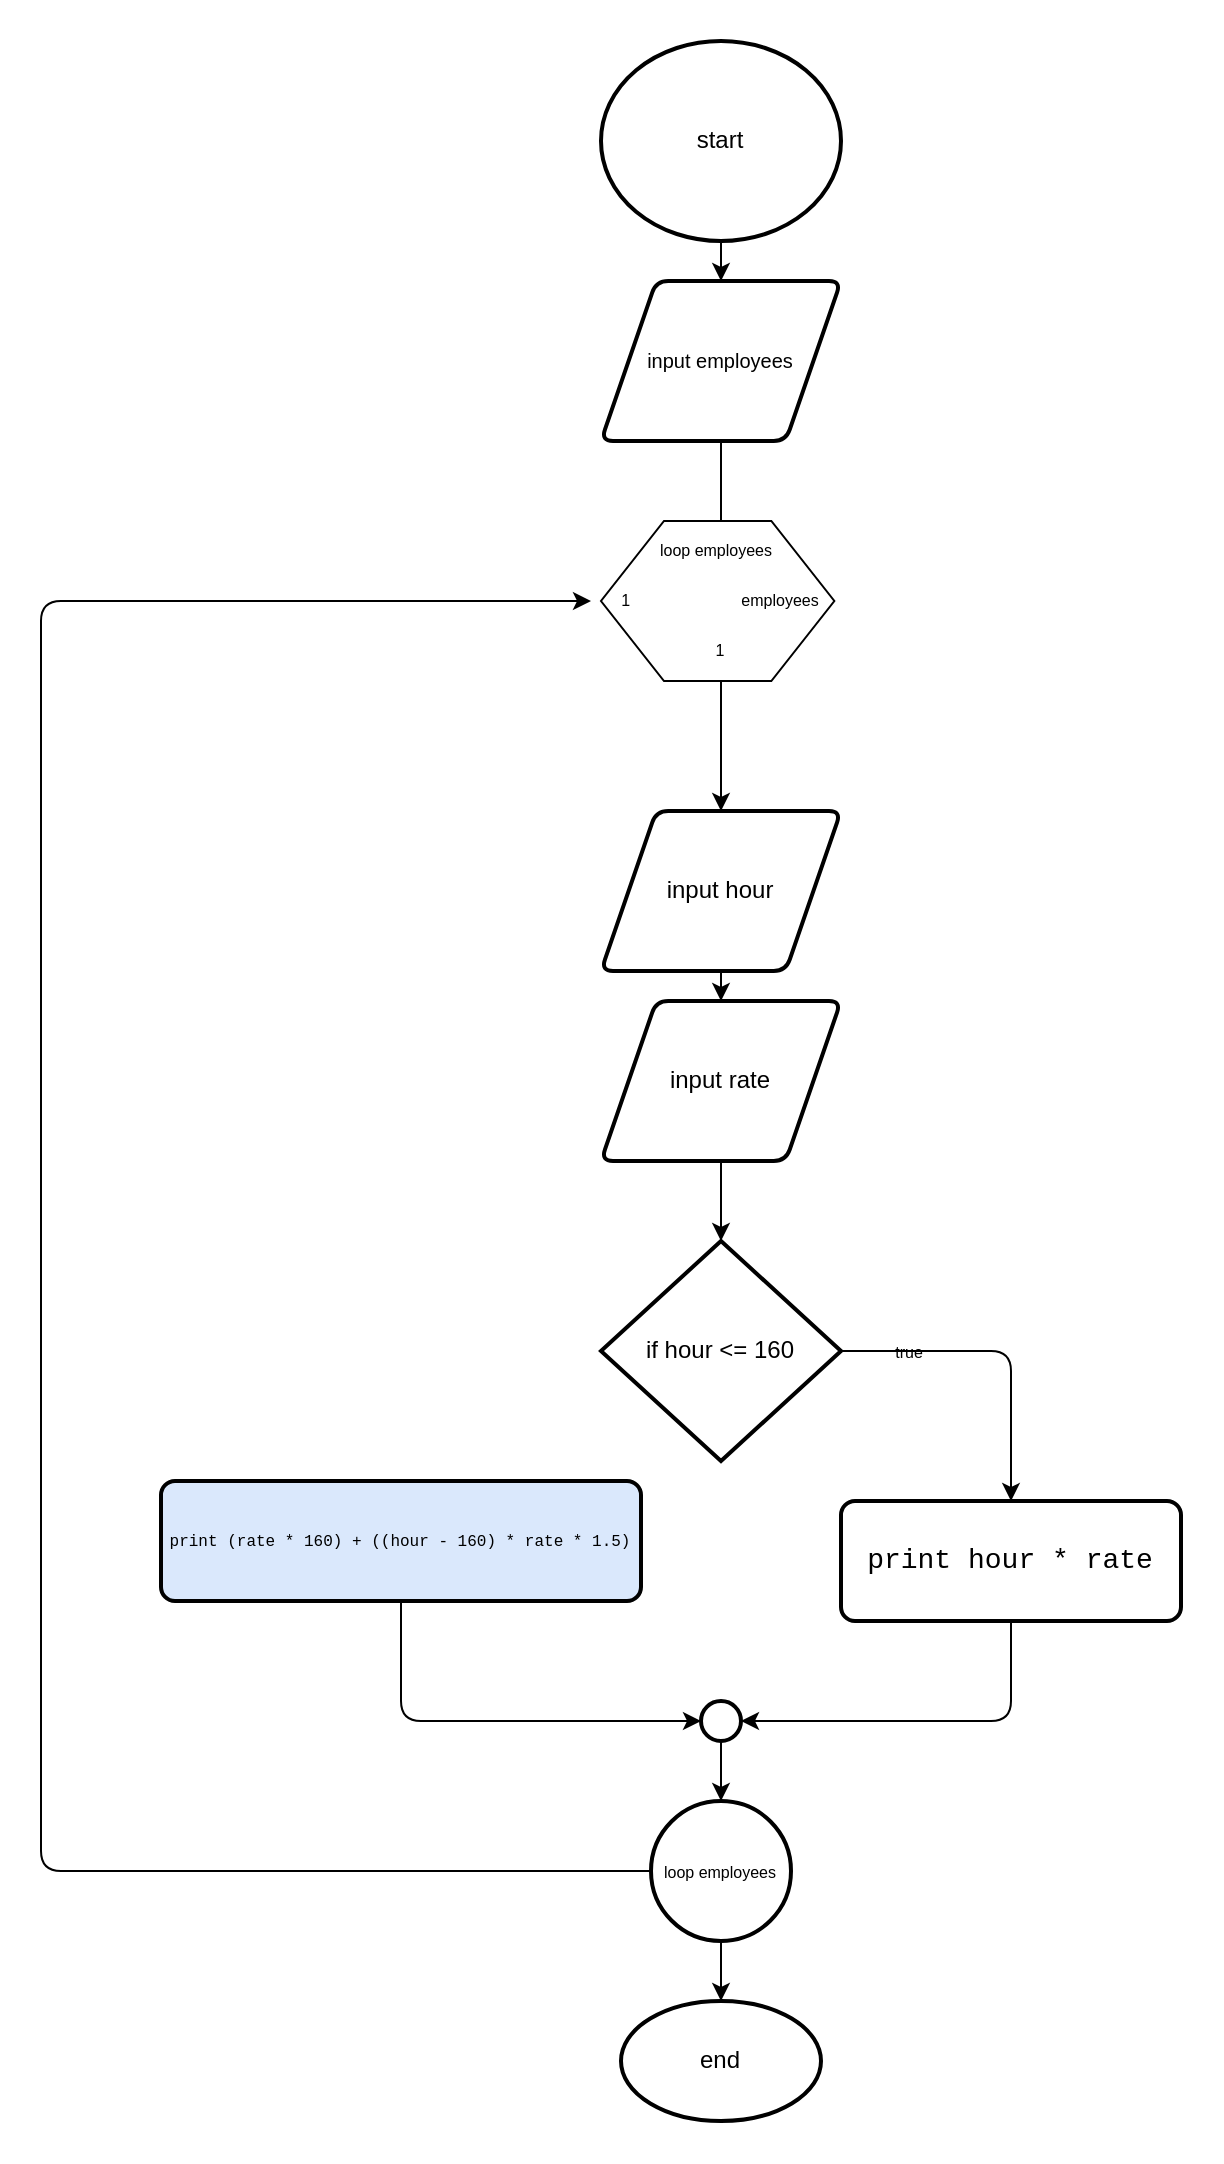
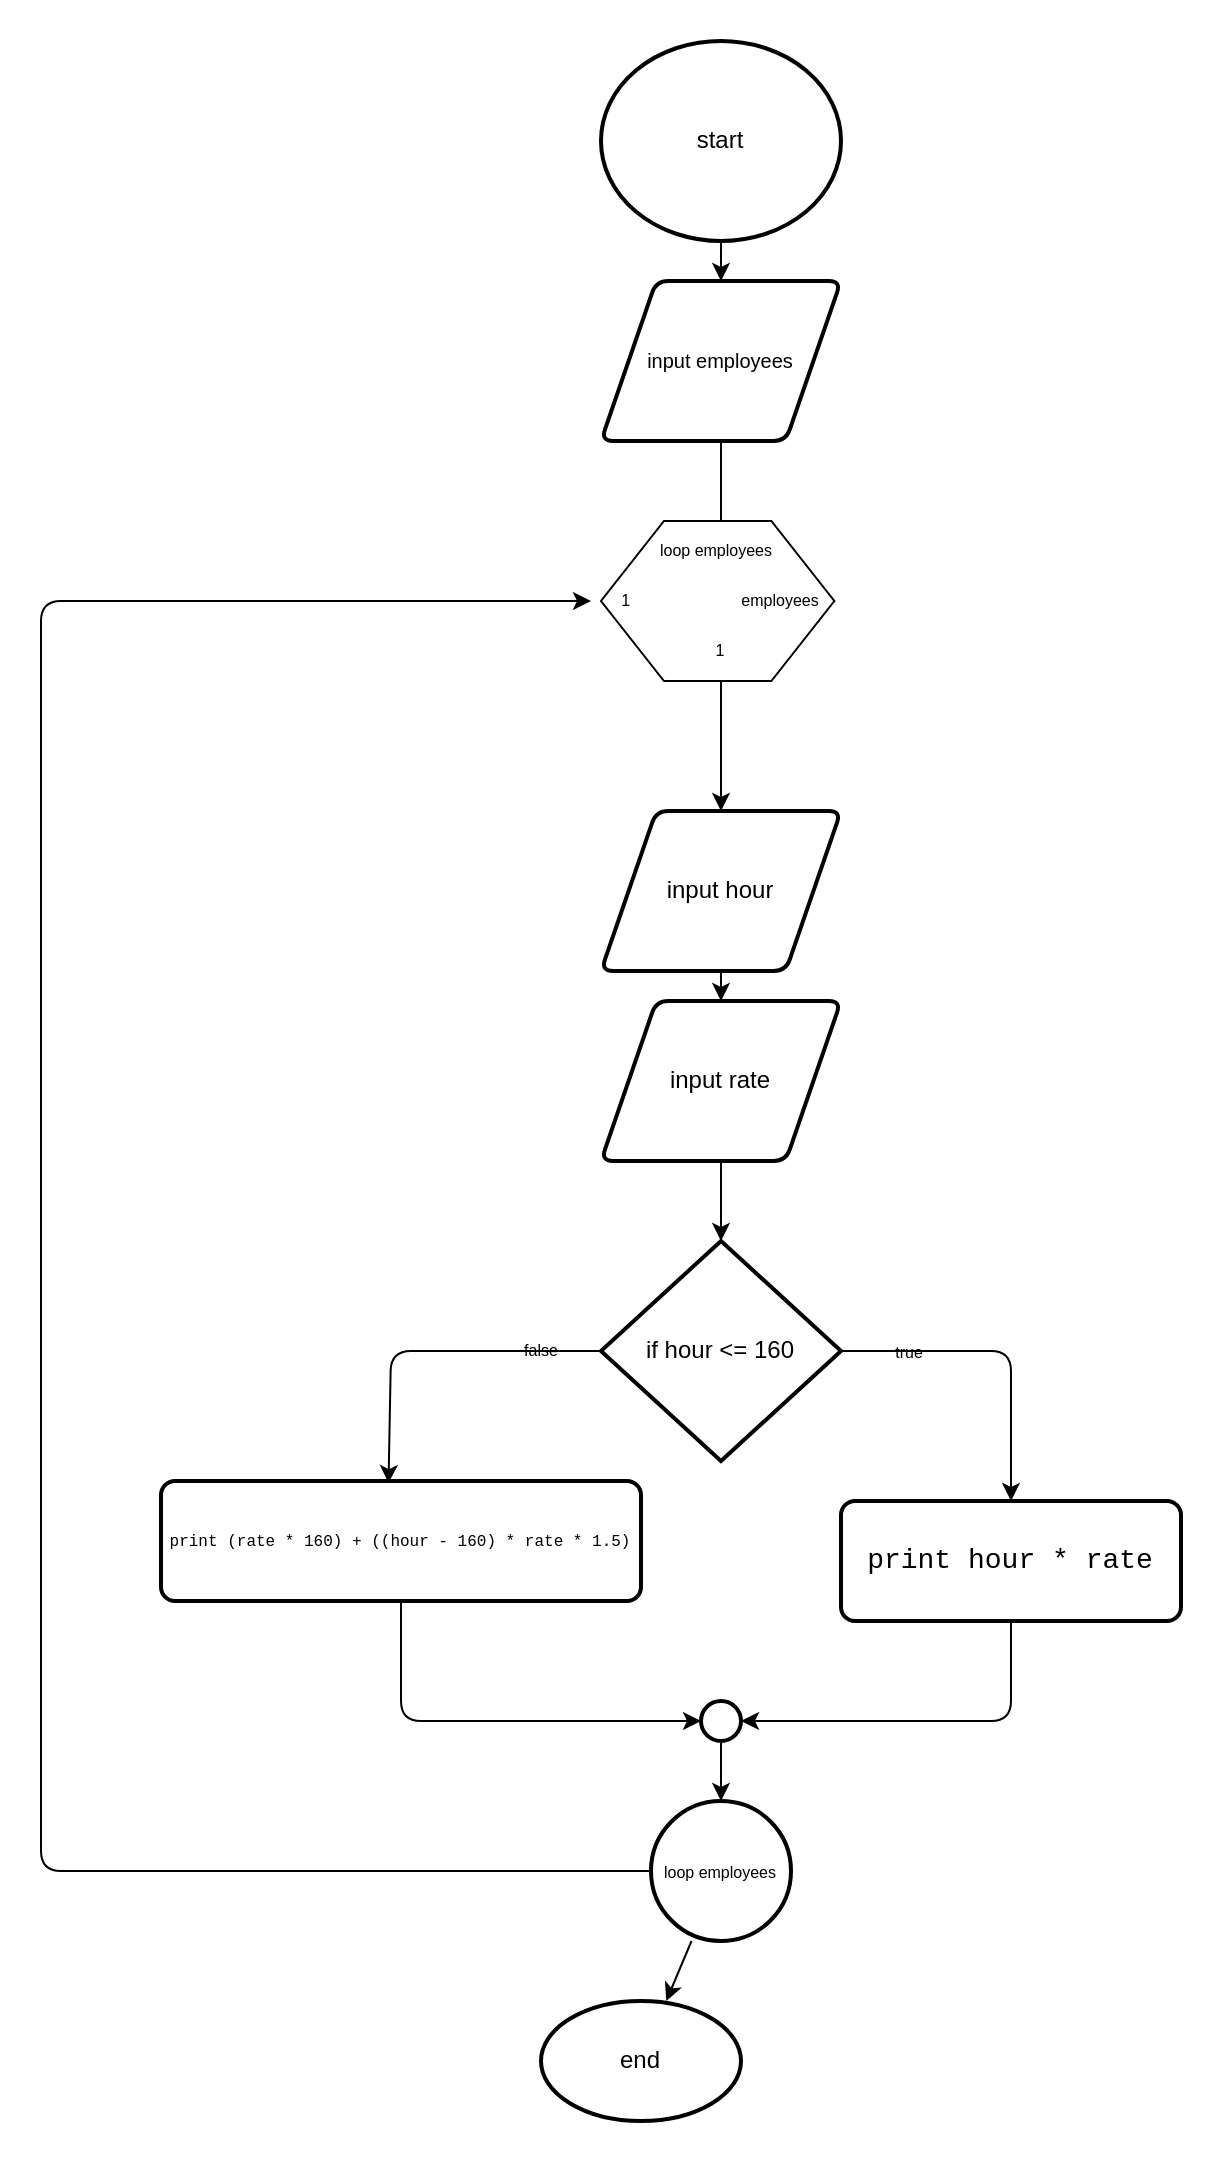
none -> (443, 1351)
(401, 1541) -> (401, 1541)
(721, 2061) -> (641, 2061)
